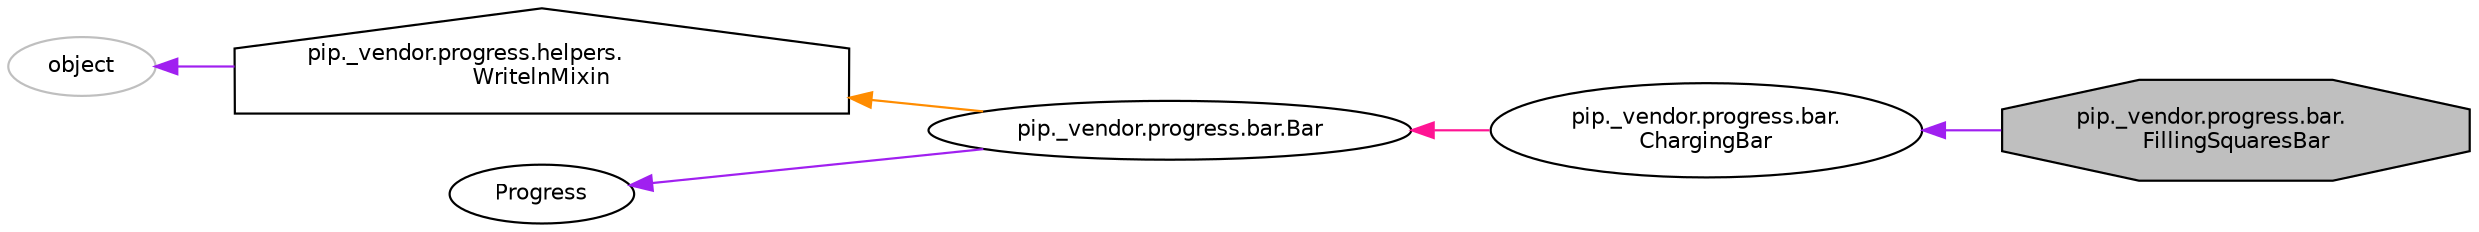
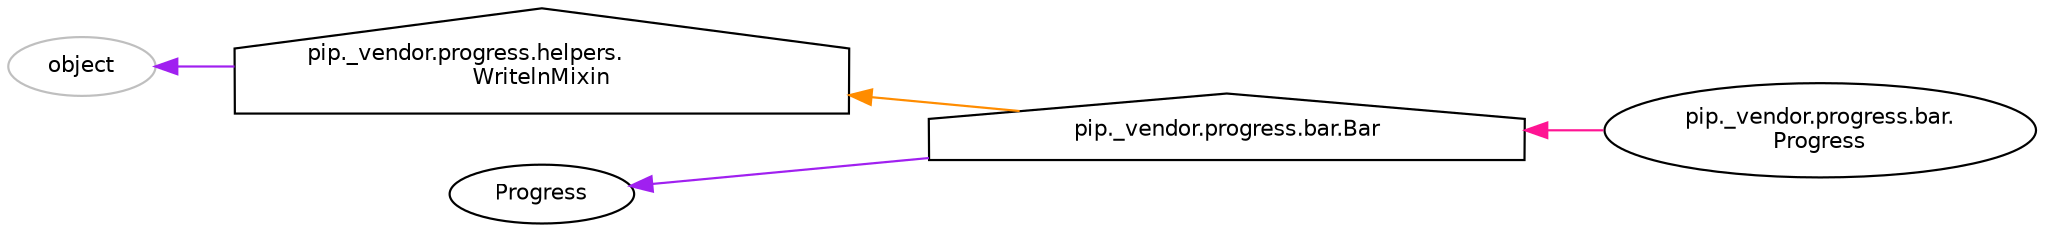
(1170, 130) -> (1227, 130)
(1706, 130) -> (1820, 130)
(2236, 130) -> none
